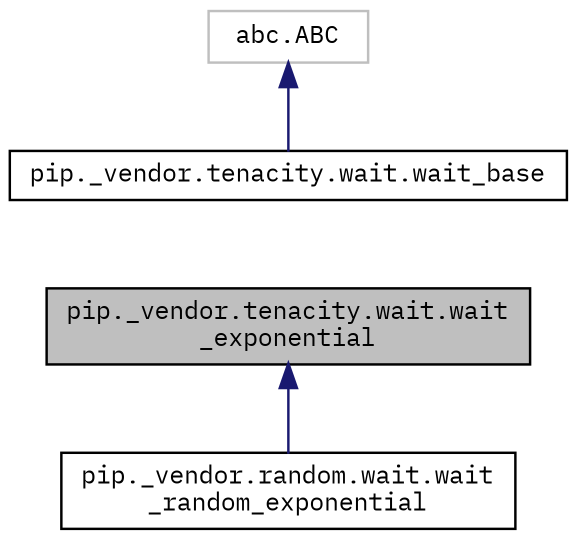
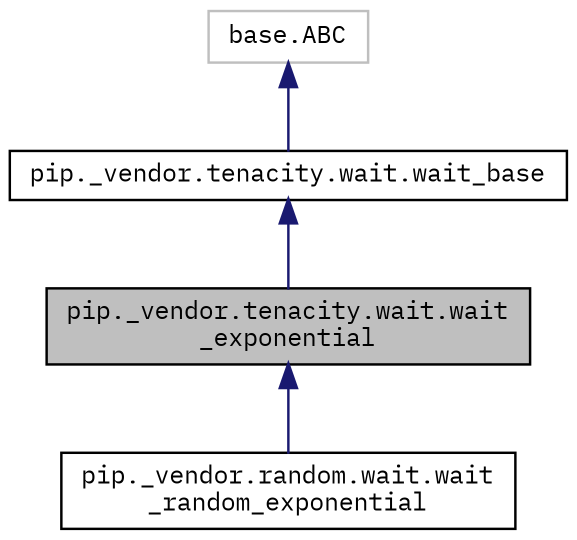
(288, 37) -> (288, 37)
none -> (288, 257)
